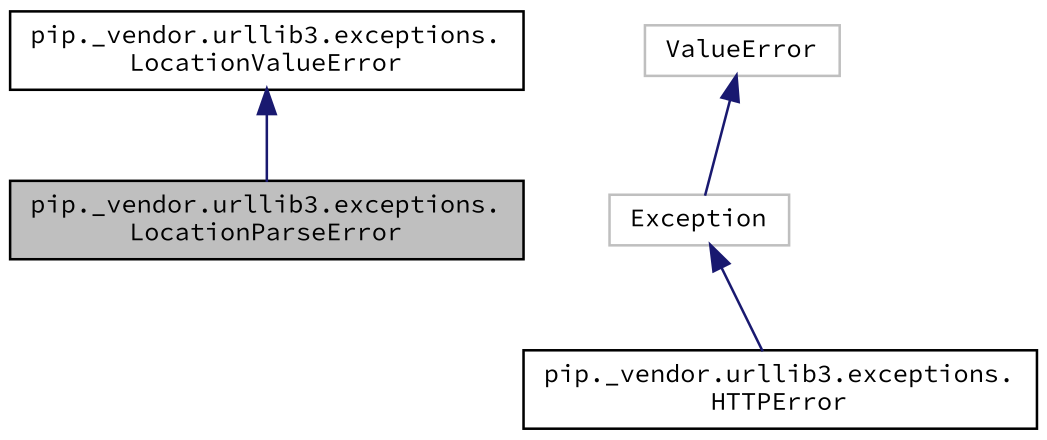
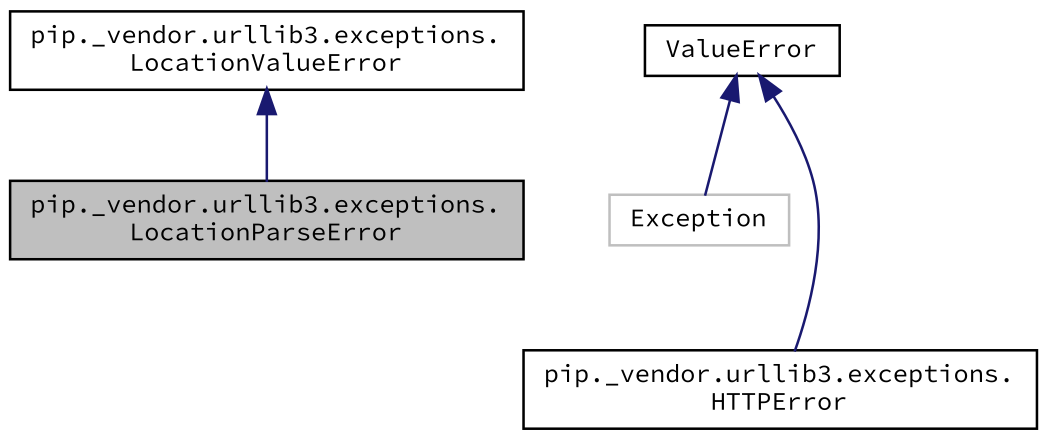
(742, 51) -> (742, 51)
(742, 309) -> (818, 221)
